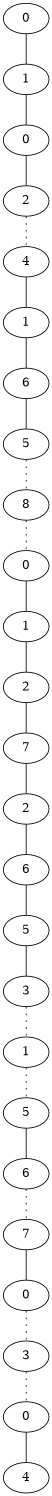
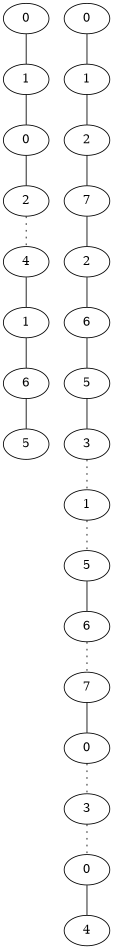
(26, 505) -> none
